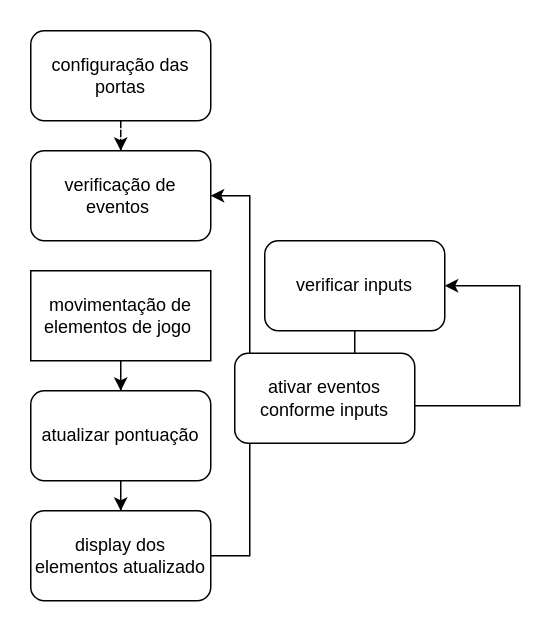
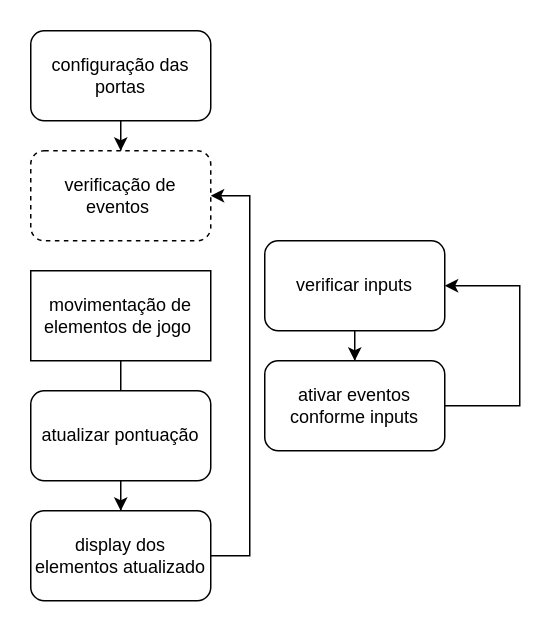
(121, 131) -> (121, 131)
(121, 196) -> (121, 196)
(121, 379) -> (121, 383)
(325, 398) -> (355, 406)
